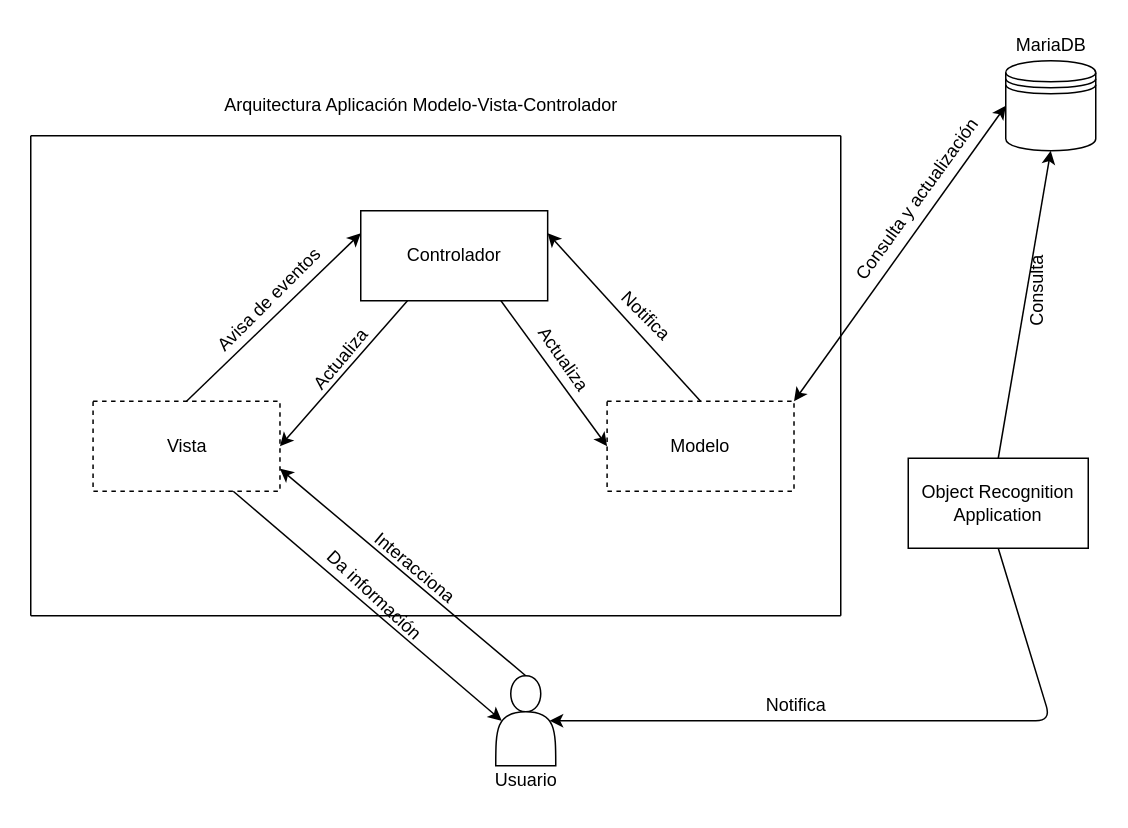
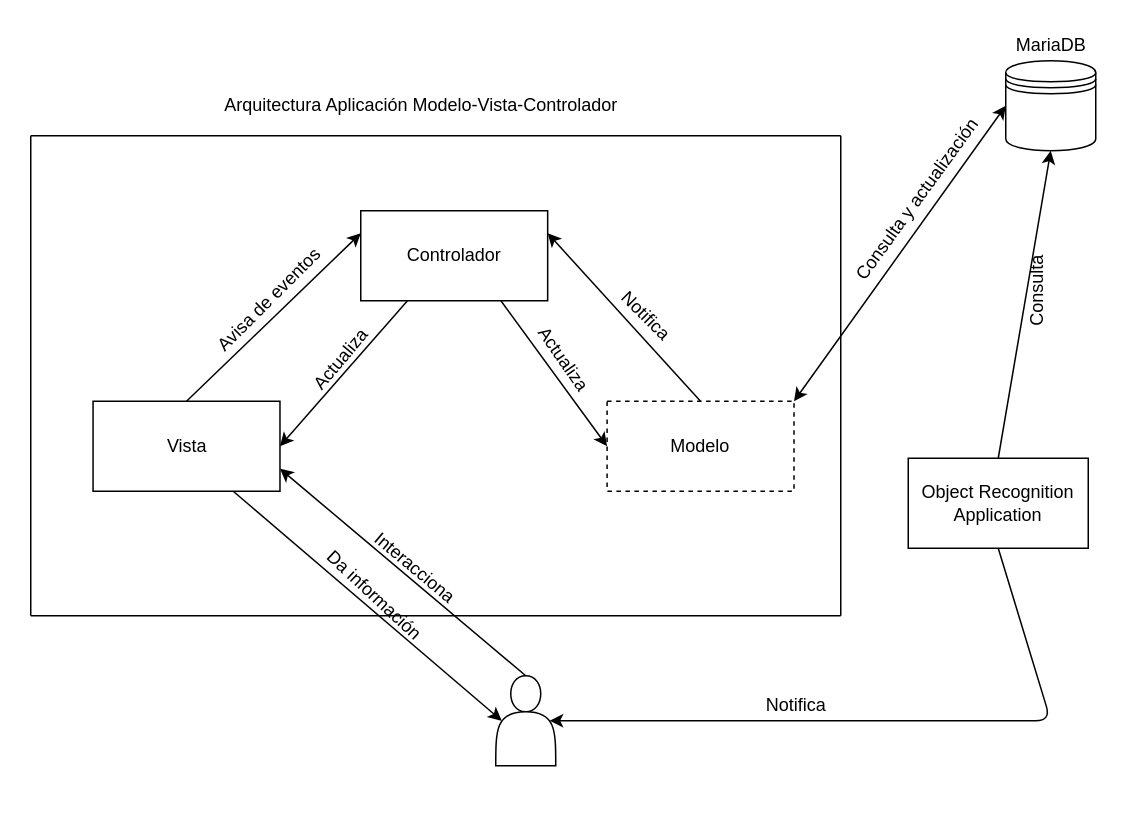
(187, 446) -> (187, 446)
(526, 781) -> none
